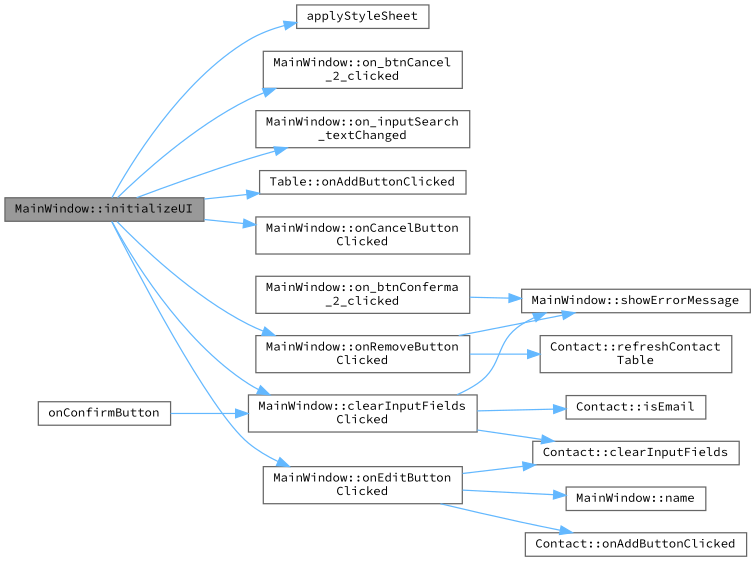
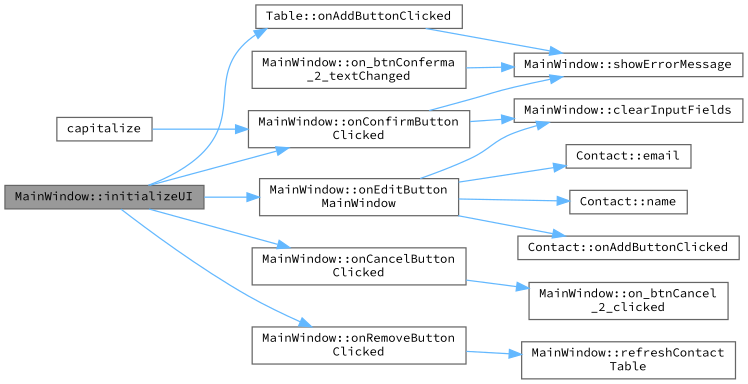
(363, 17) -> none
(363, 129) -> none
(186, 139) -> (491, 283)
none -> (629, 156)
(363, 295) -> (359, 70)
(505, 326) -> (488, 40)
(636, 354) -> (629, 360)
(636, 407) -> none
(104, 413) -> (104, 129)
(363, 413) -> (359, 129)
(636, 453) -> (629, 111)
(363, 485) -> (359, 197)
(636, 499) -> (629, 202)
